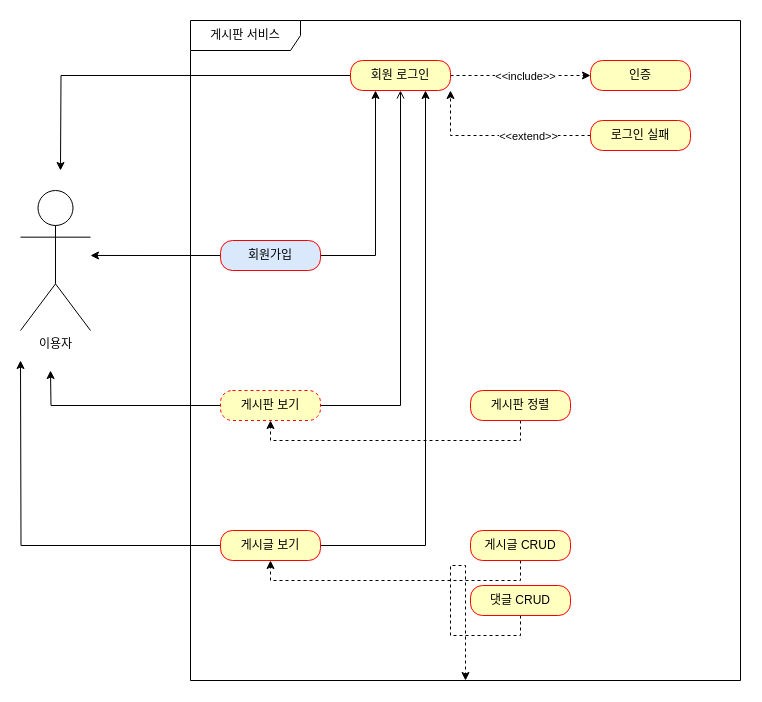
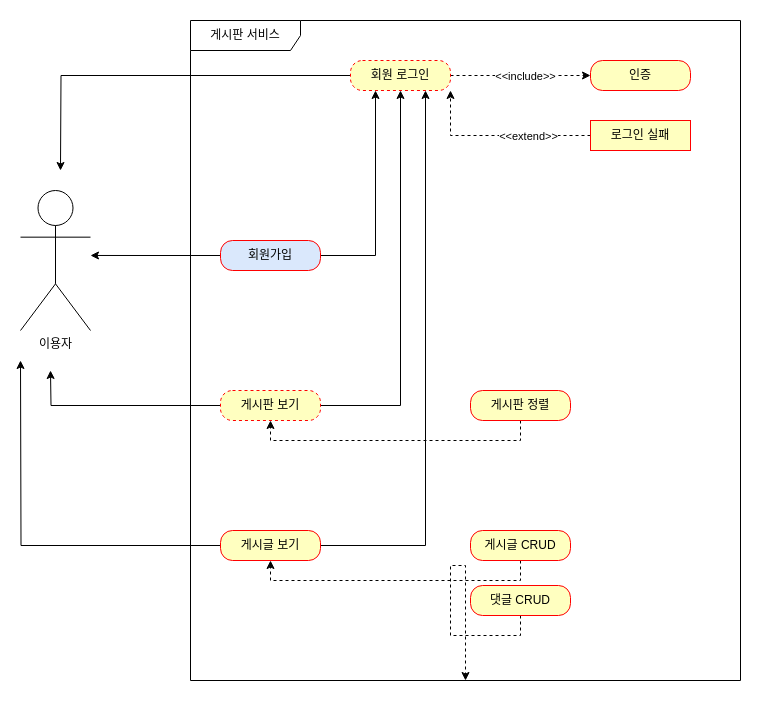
(401, 76) -> (401, 76)
(401, 96) -> (401, 98)
(641, 136) -> (641, 136)
